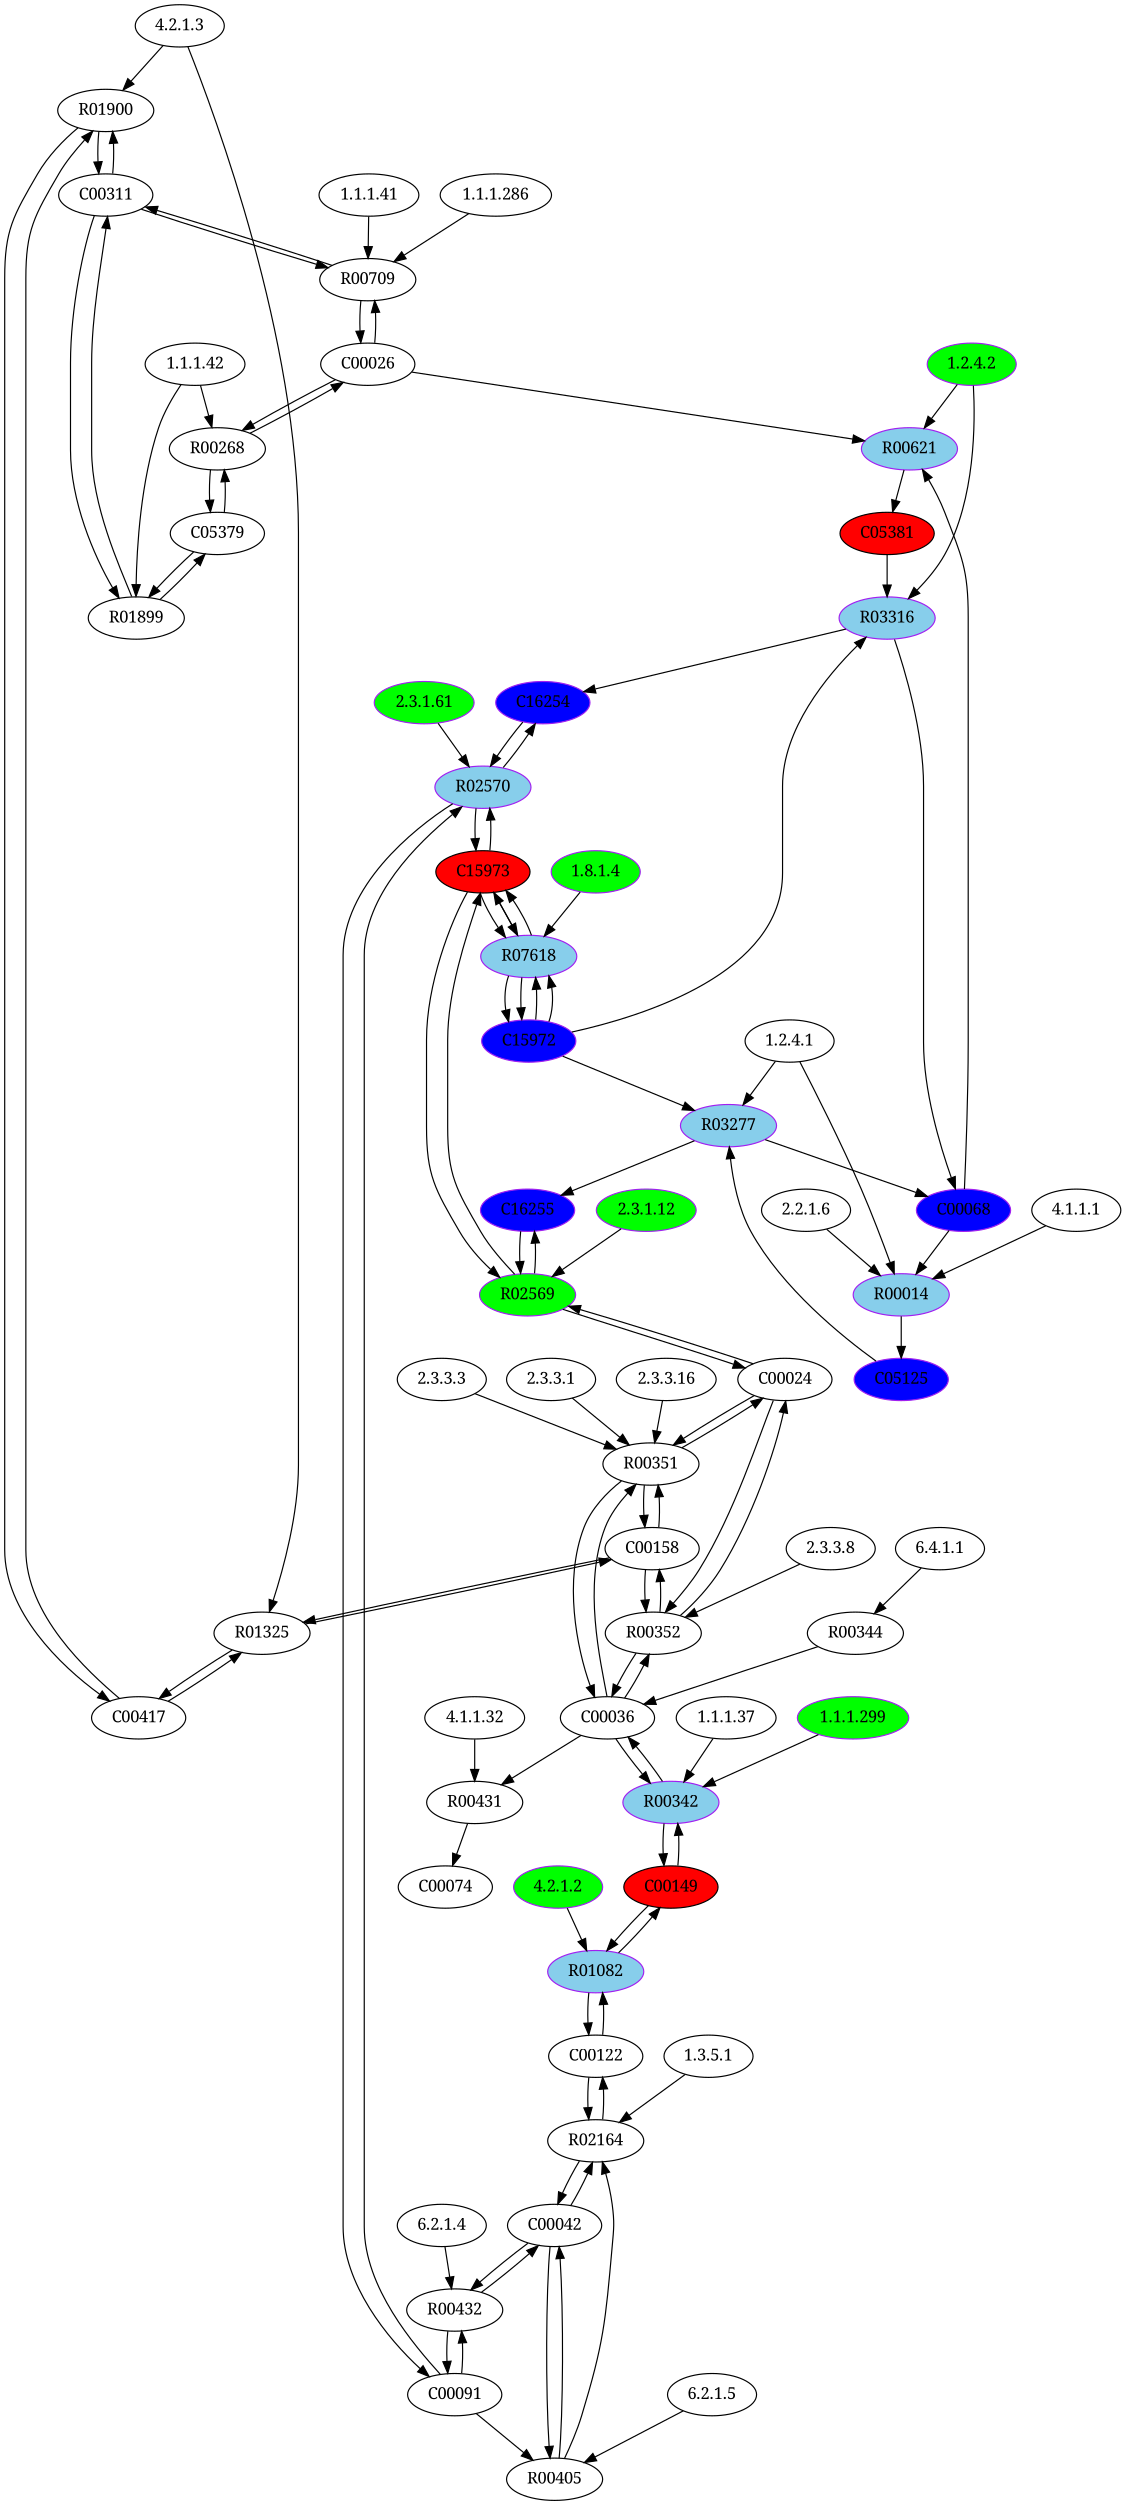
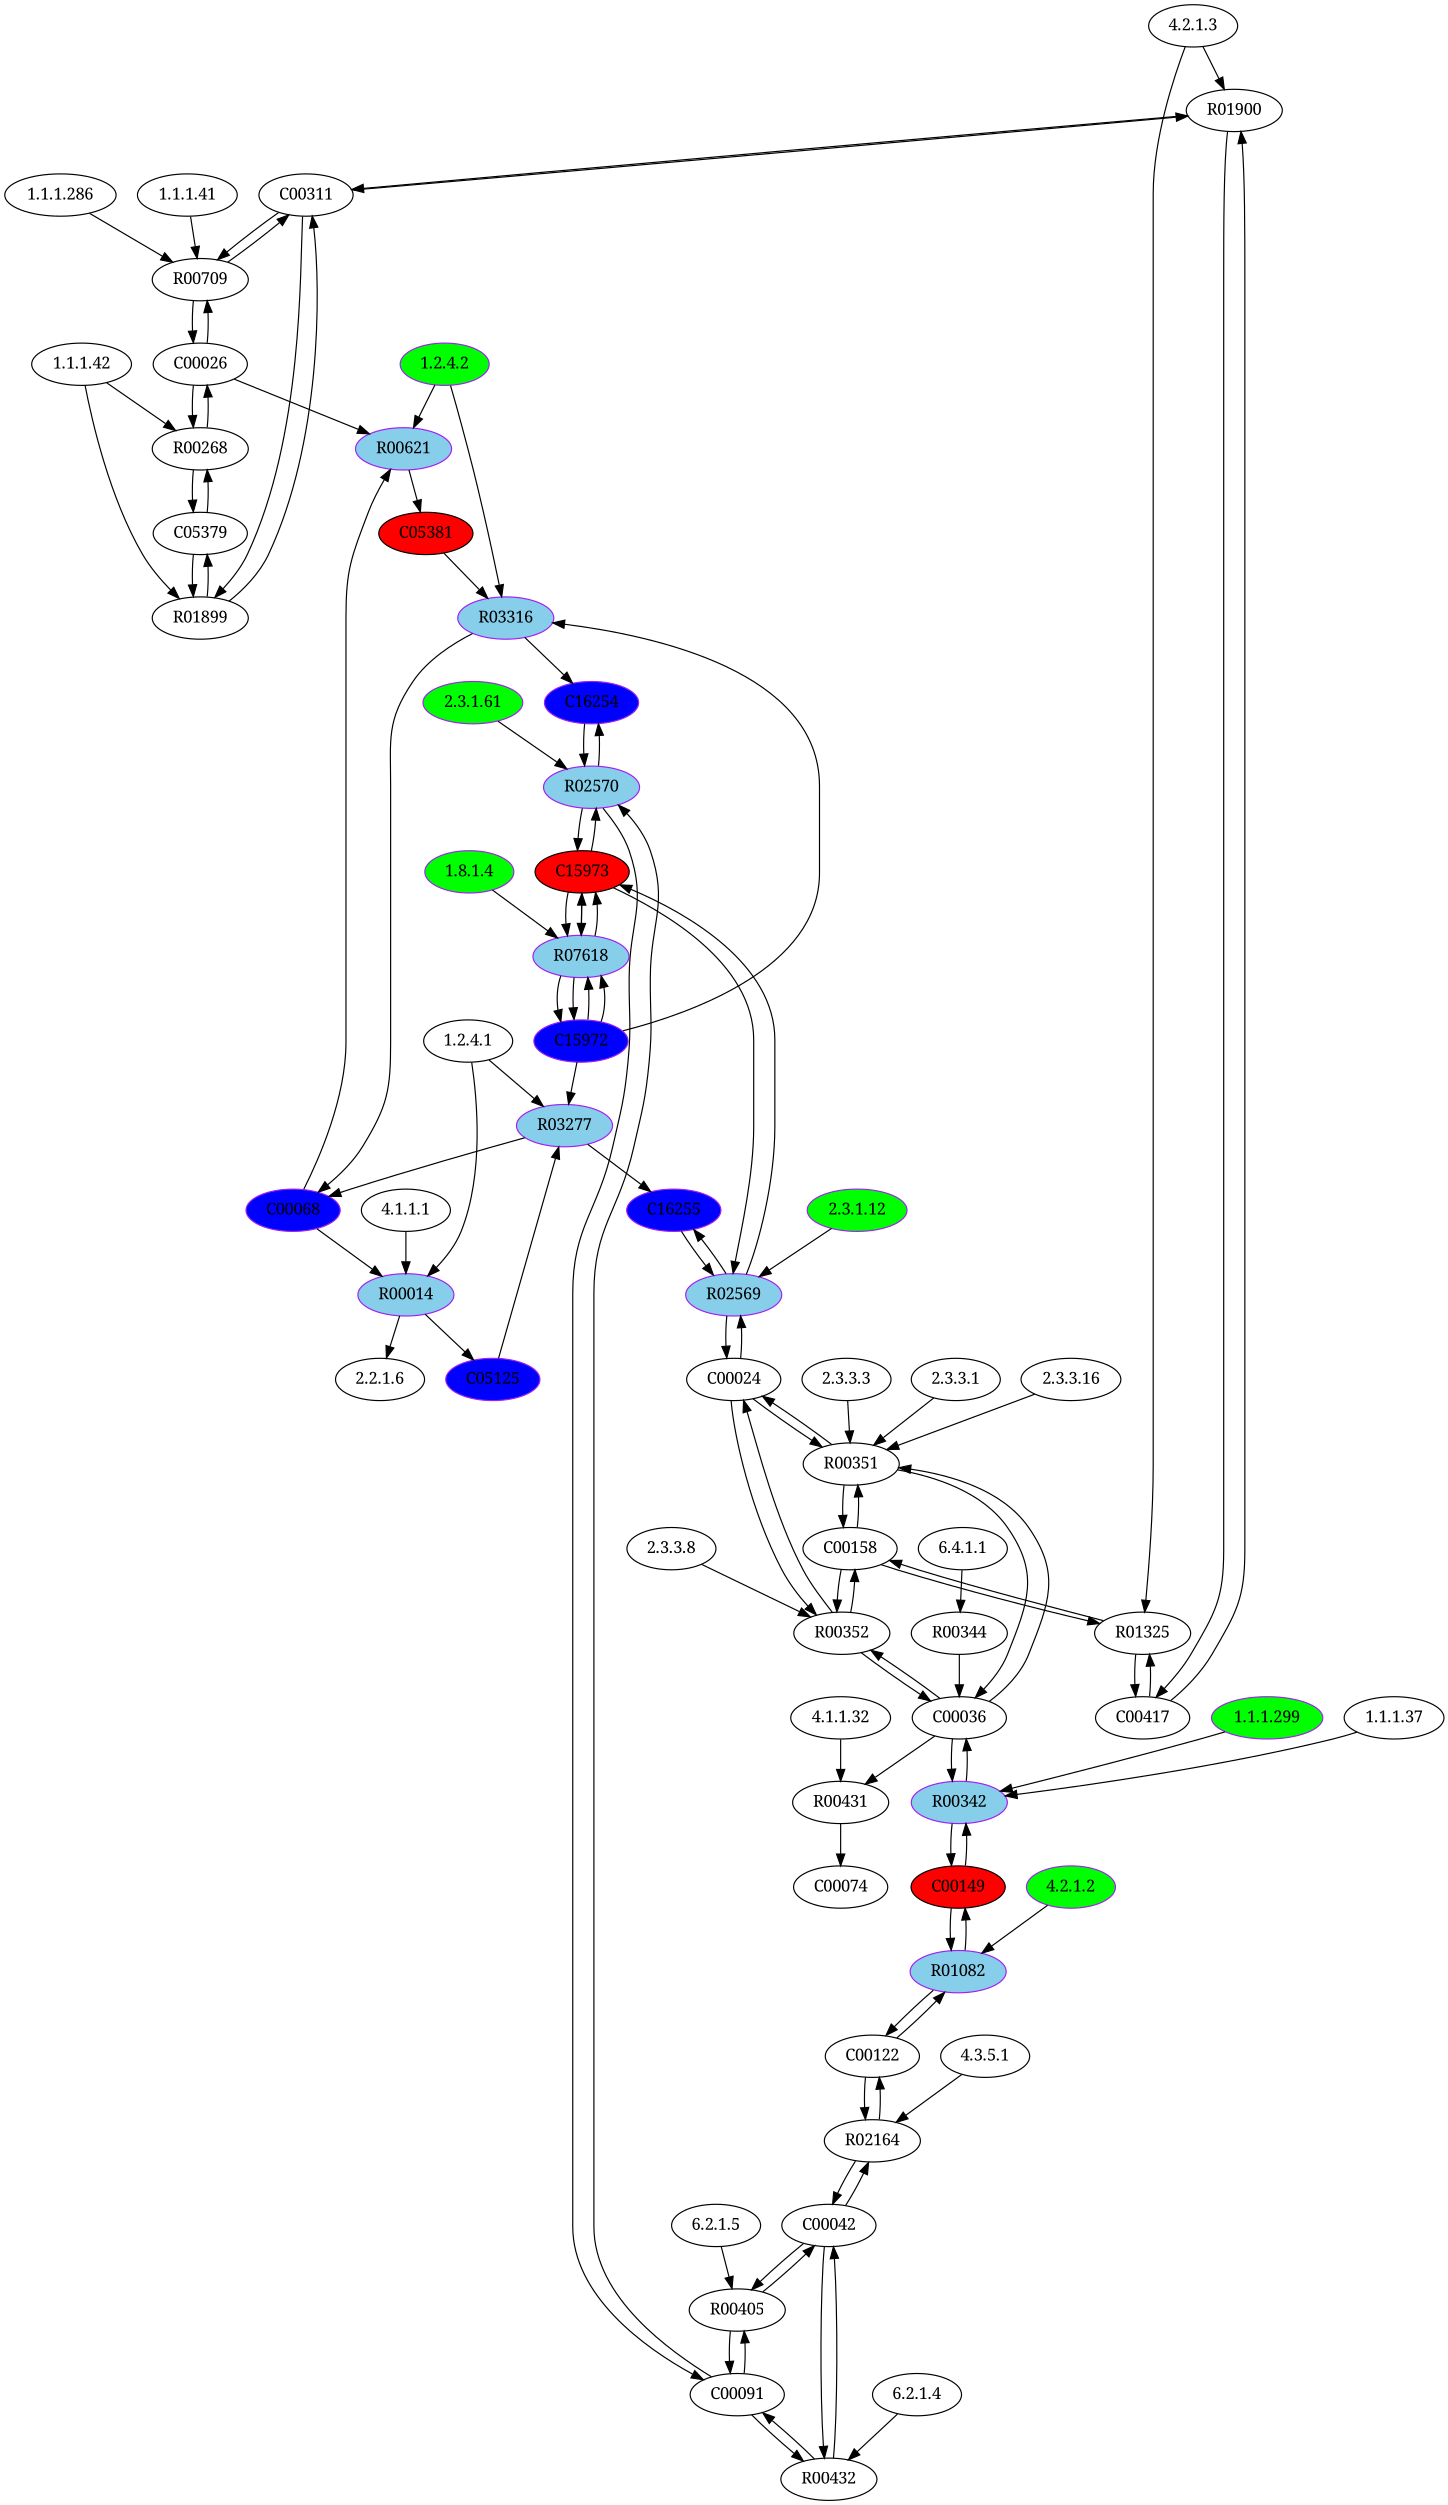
(849, 1249) -> (395, 1331)
(528, 1295) -> (734, 1295)
(709, 2056) -> (985, 2056)
(605, 2318) -> (729, 2346)
